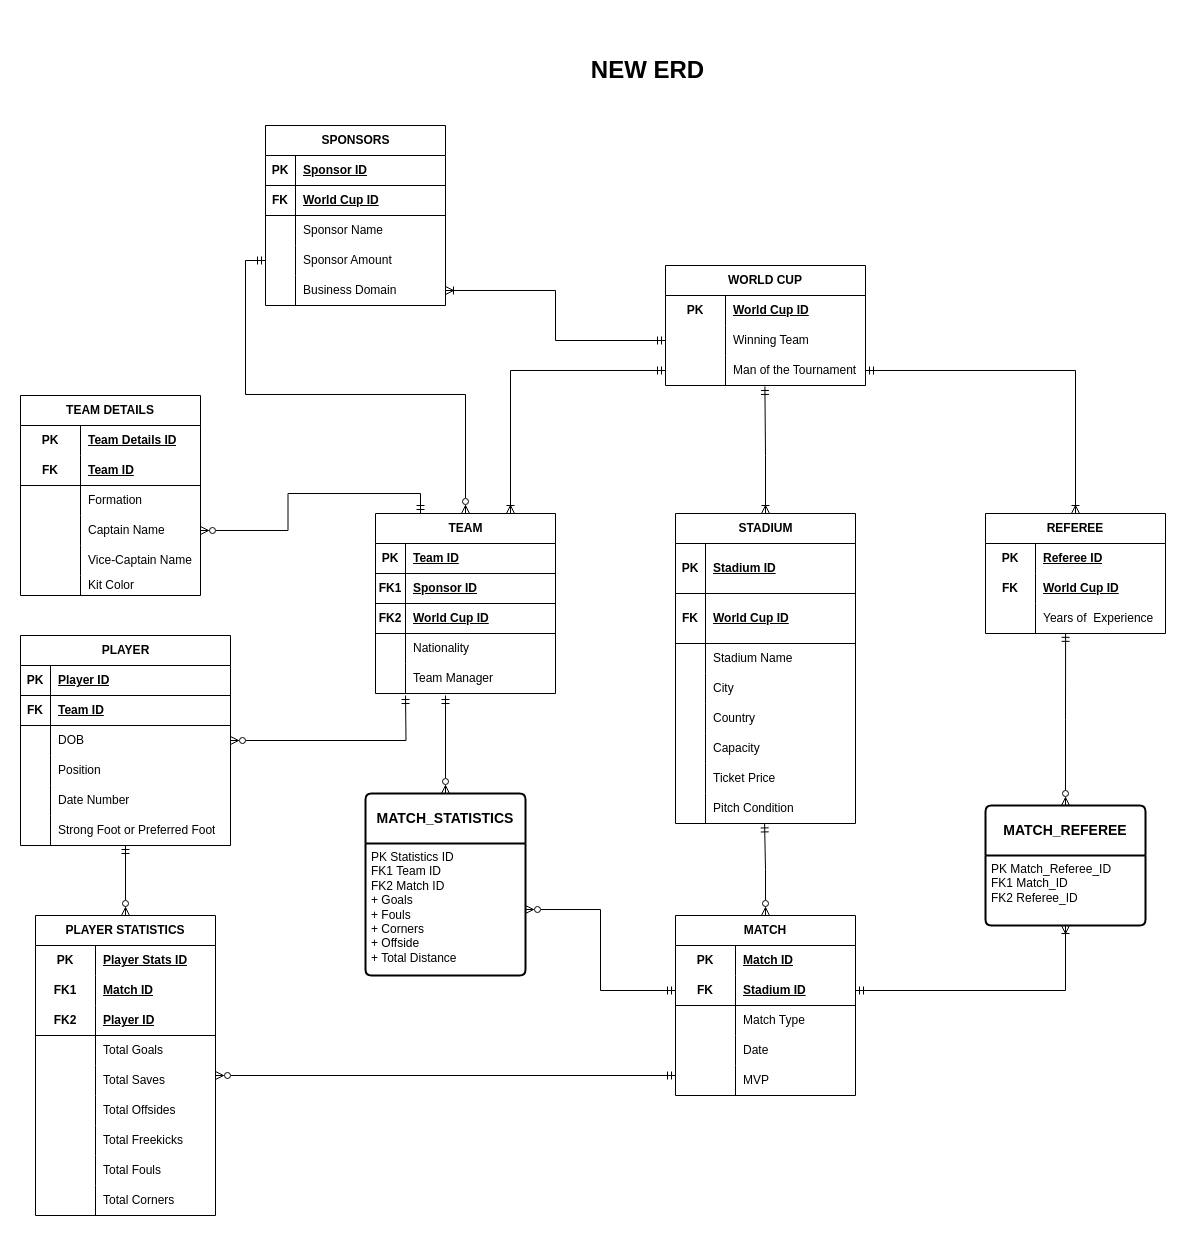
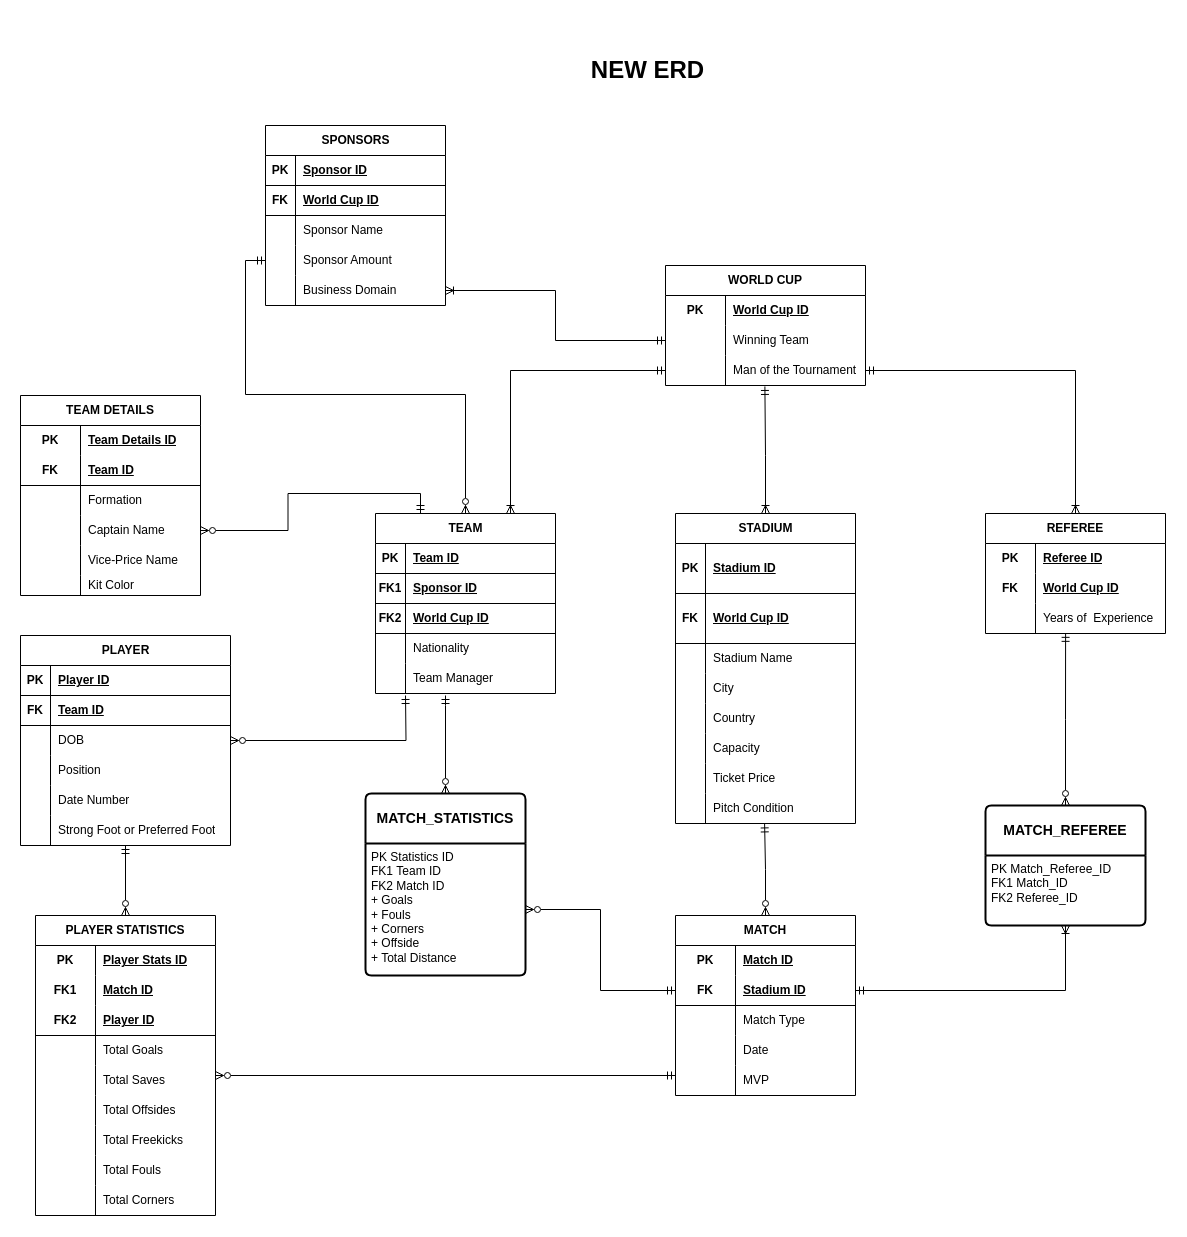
(141, 561) -> (134, 561)
